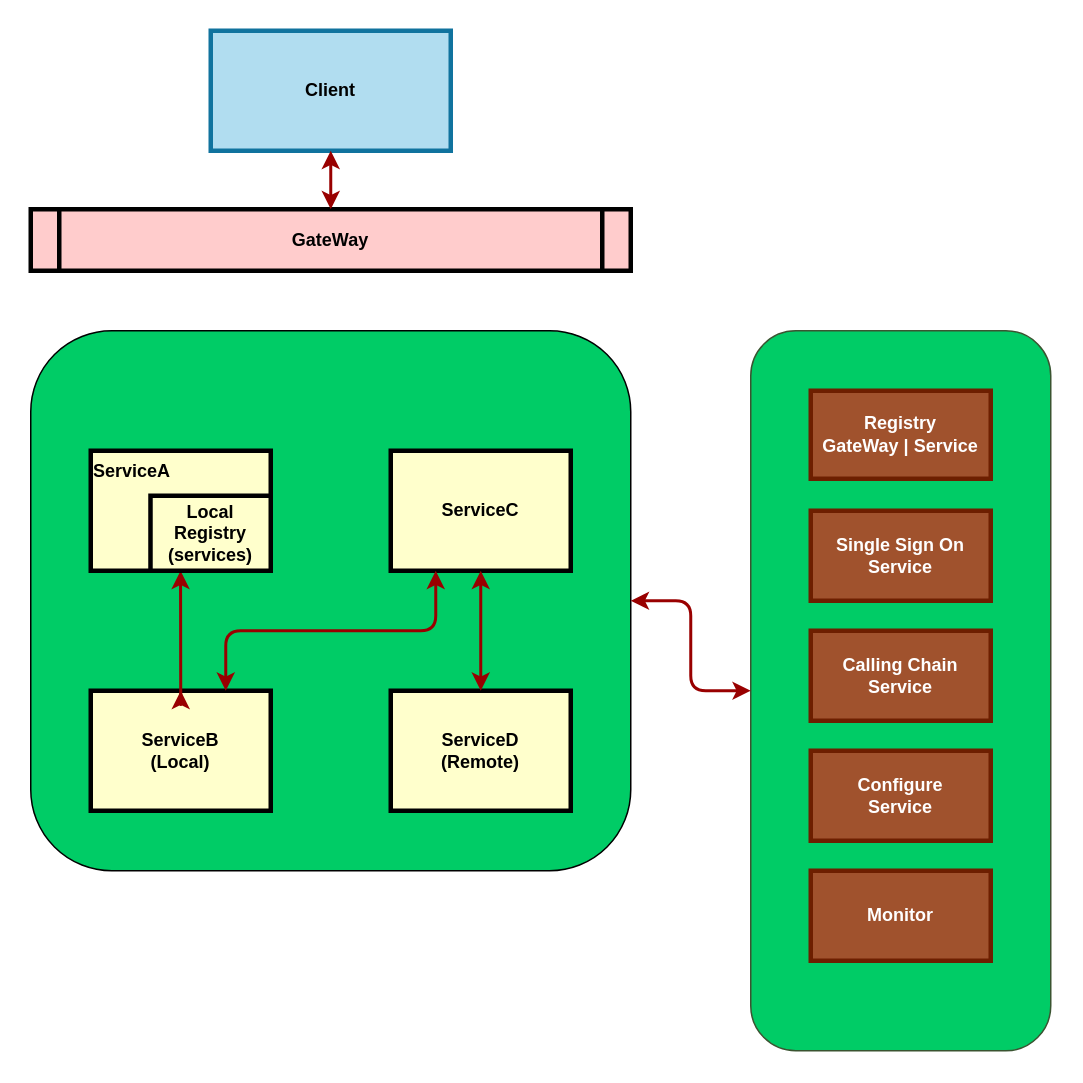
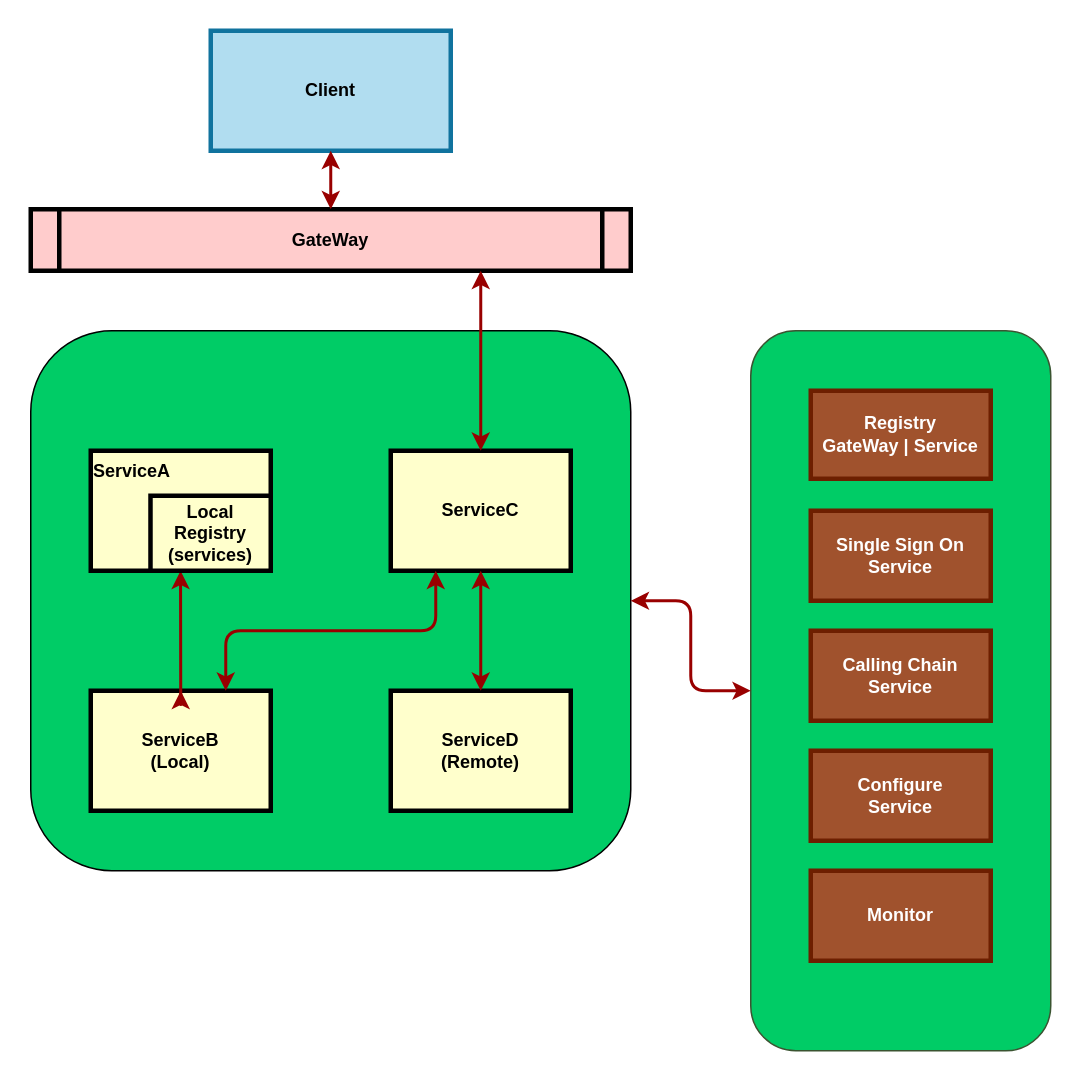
none -> (481, 361)
